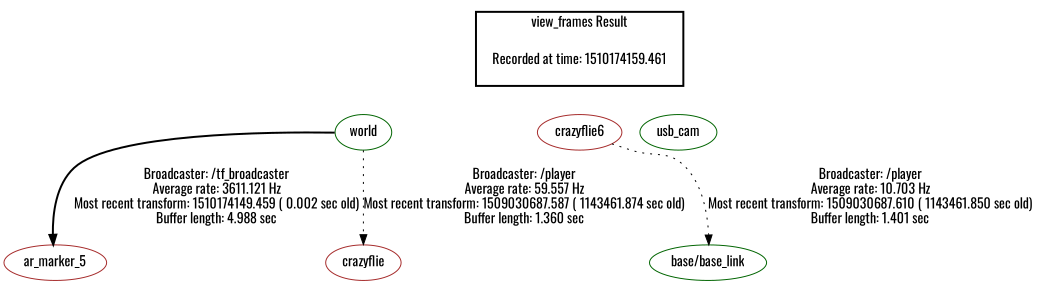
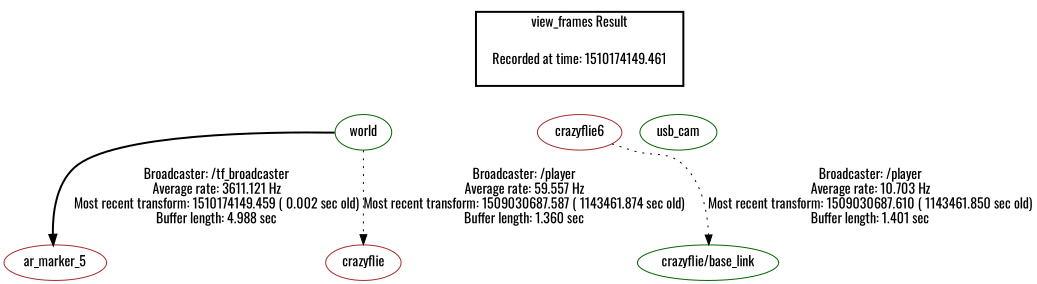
(580, 60) -> (580, 60)
(708, 263) -> (708, 263)
